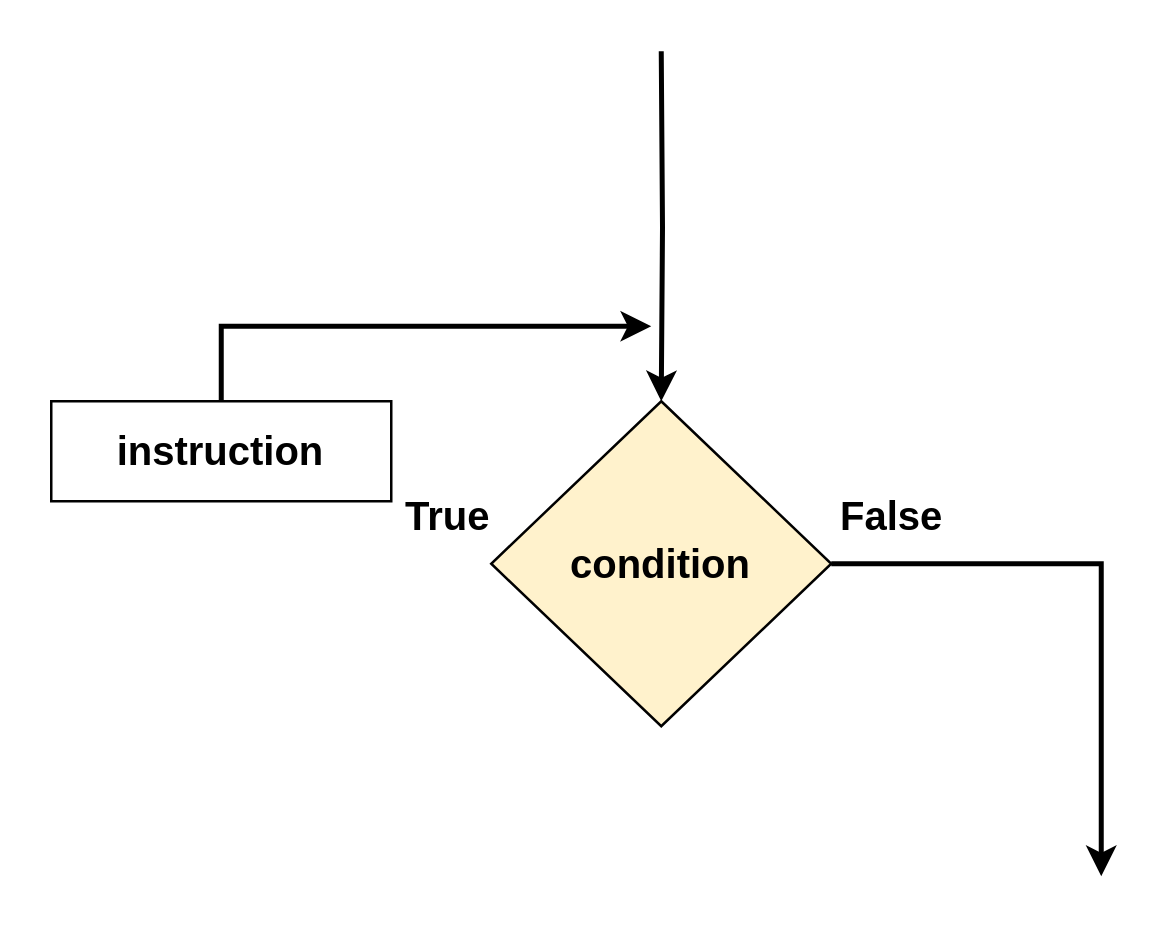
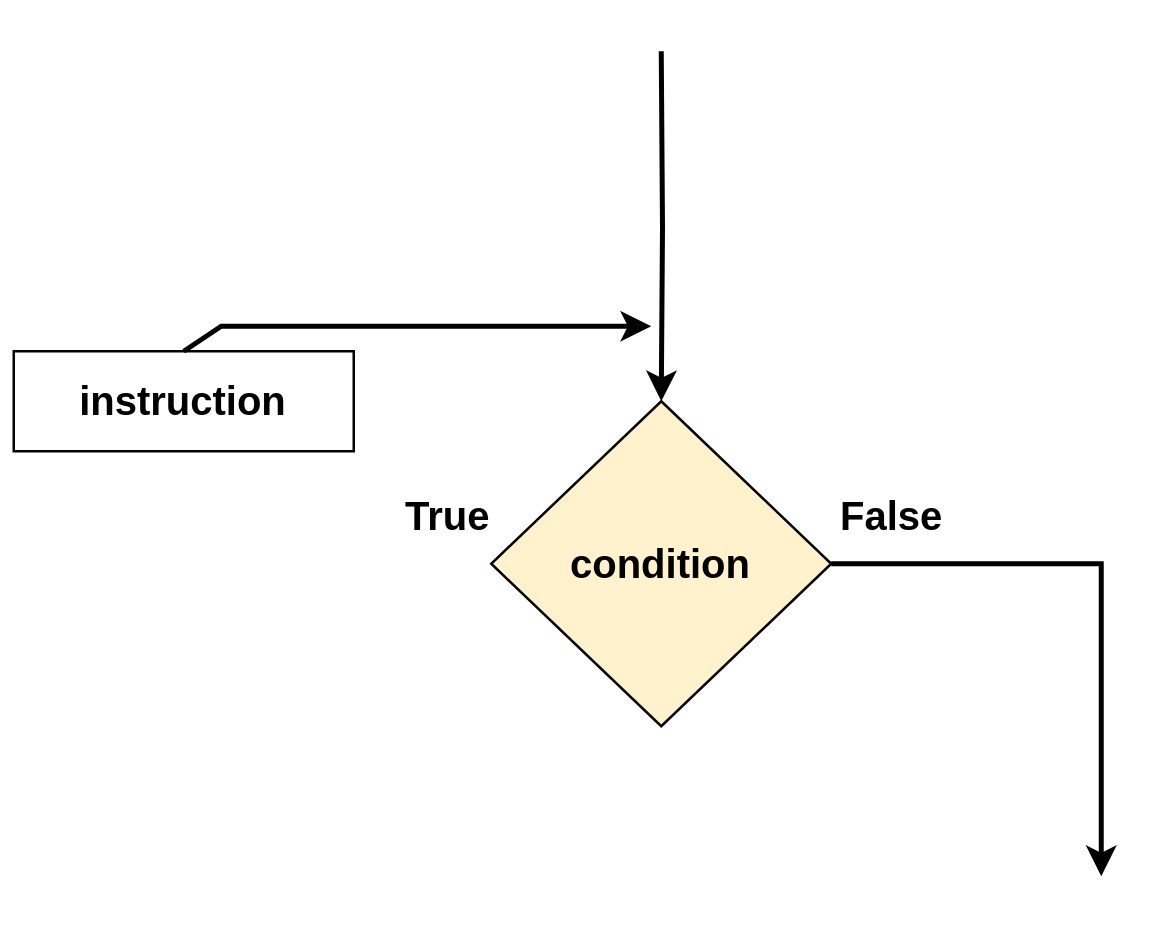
(221, 451) -> (184, 401)
